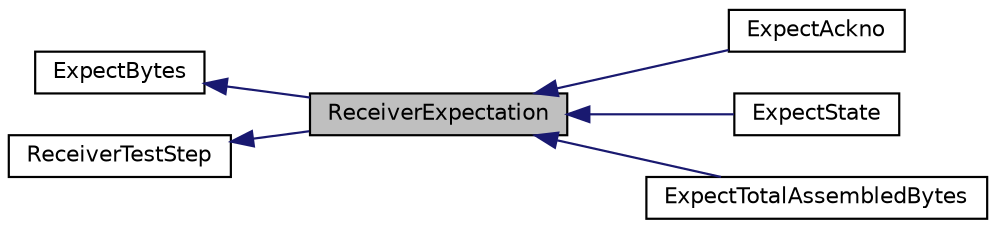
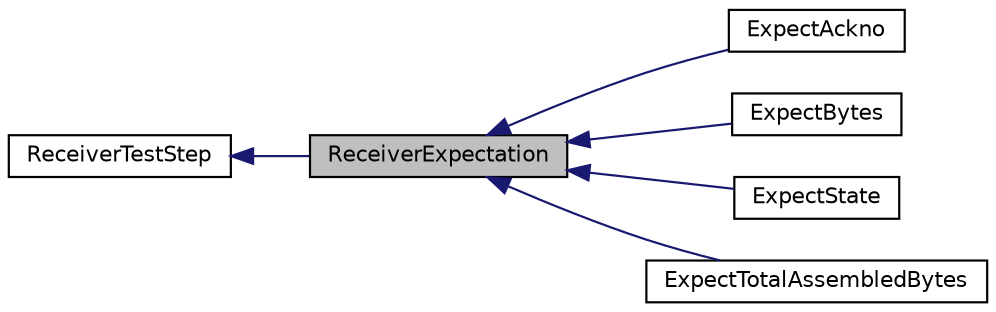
(268, 92) -> (660, 132)
